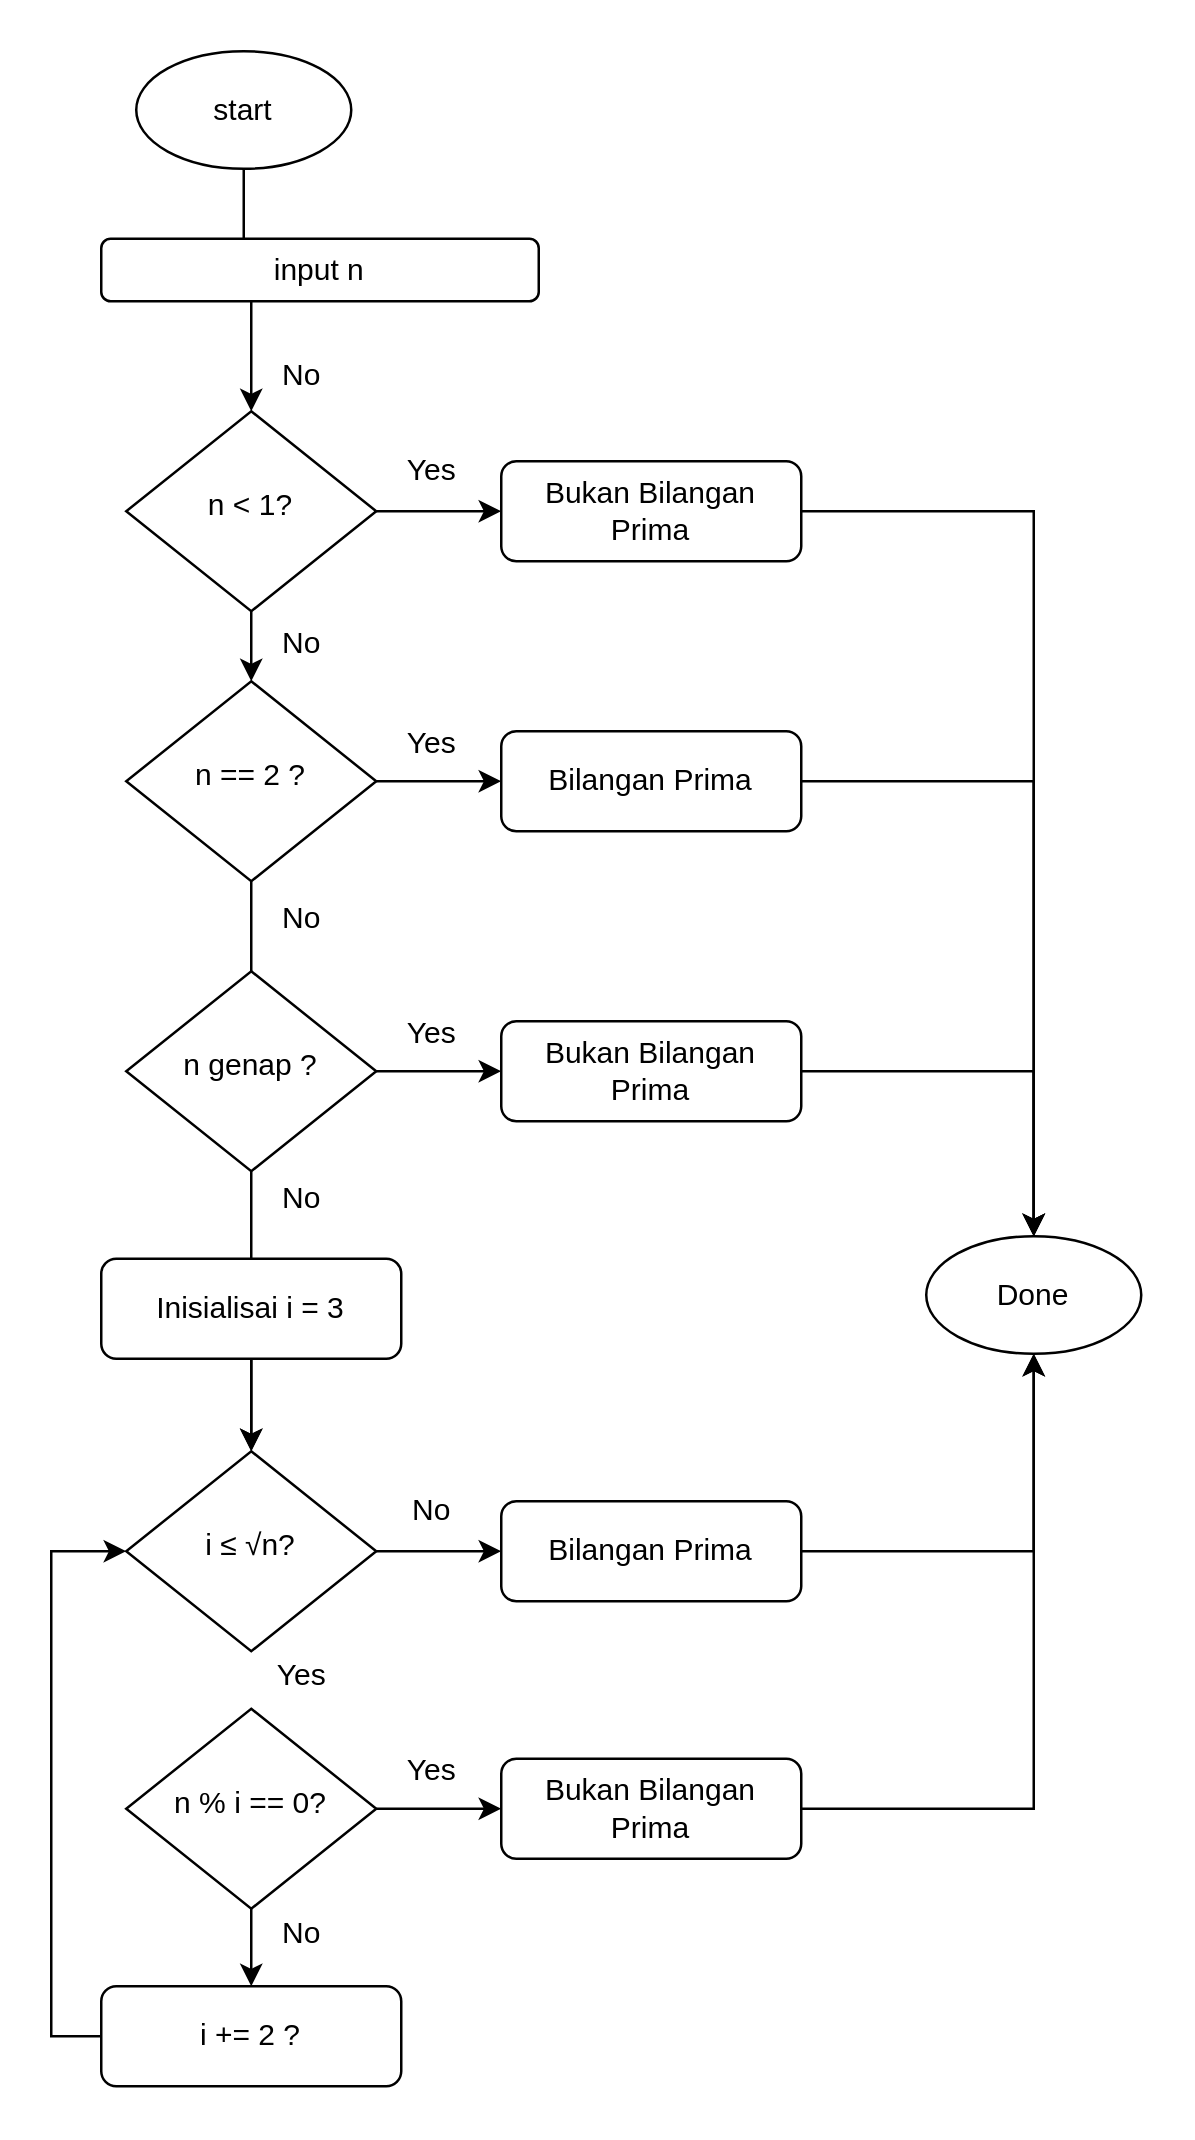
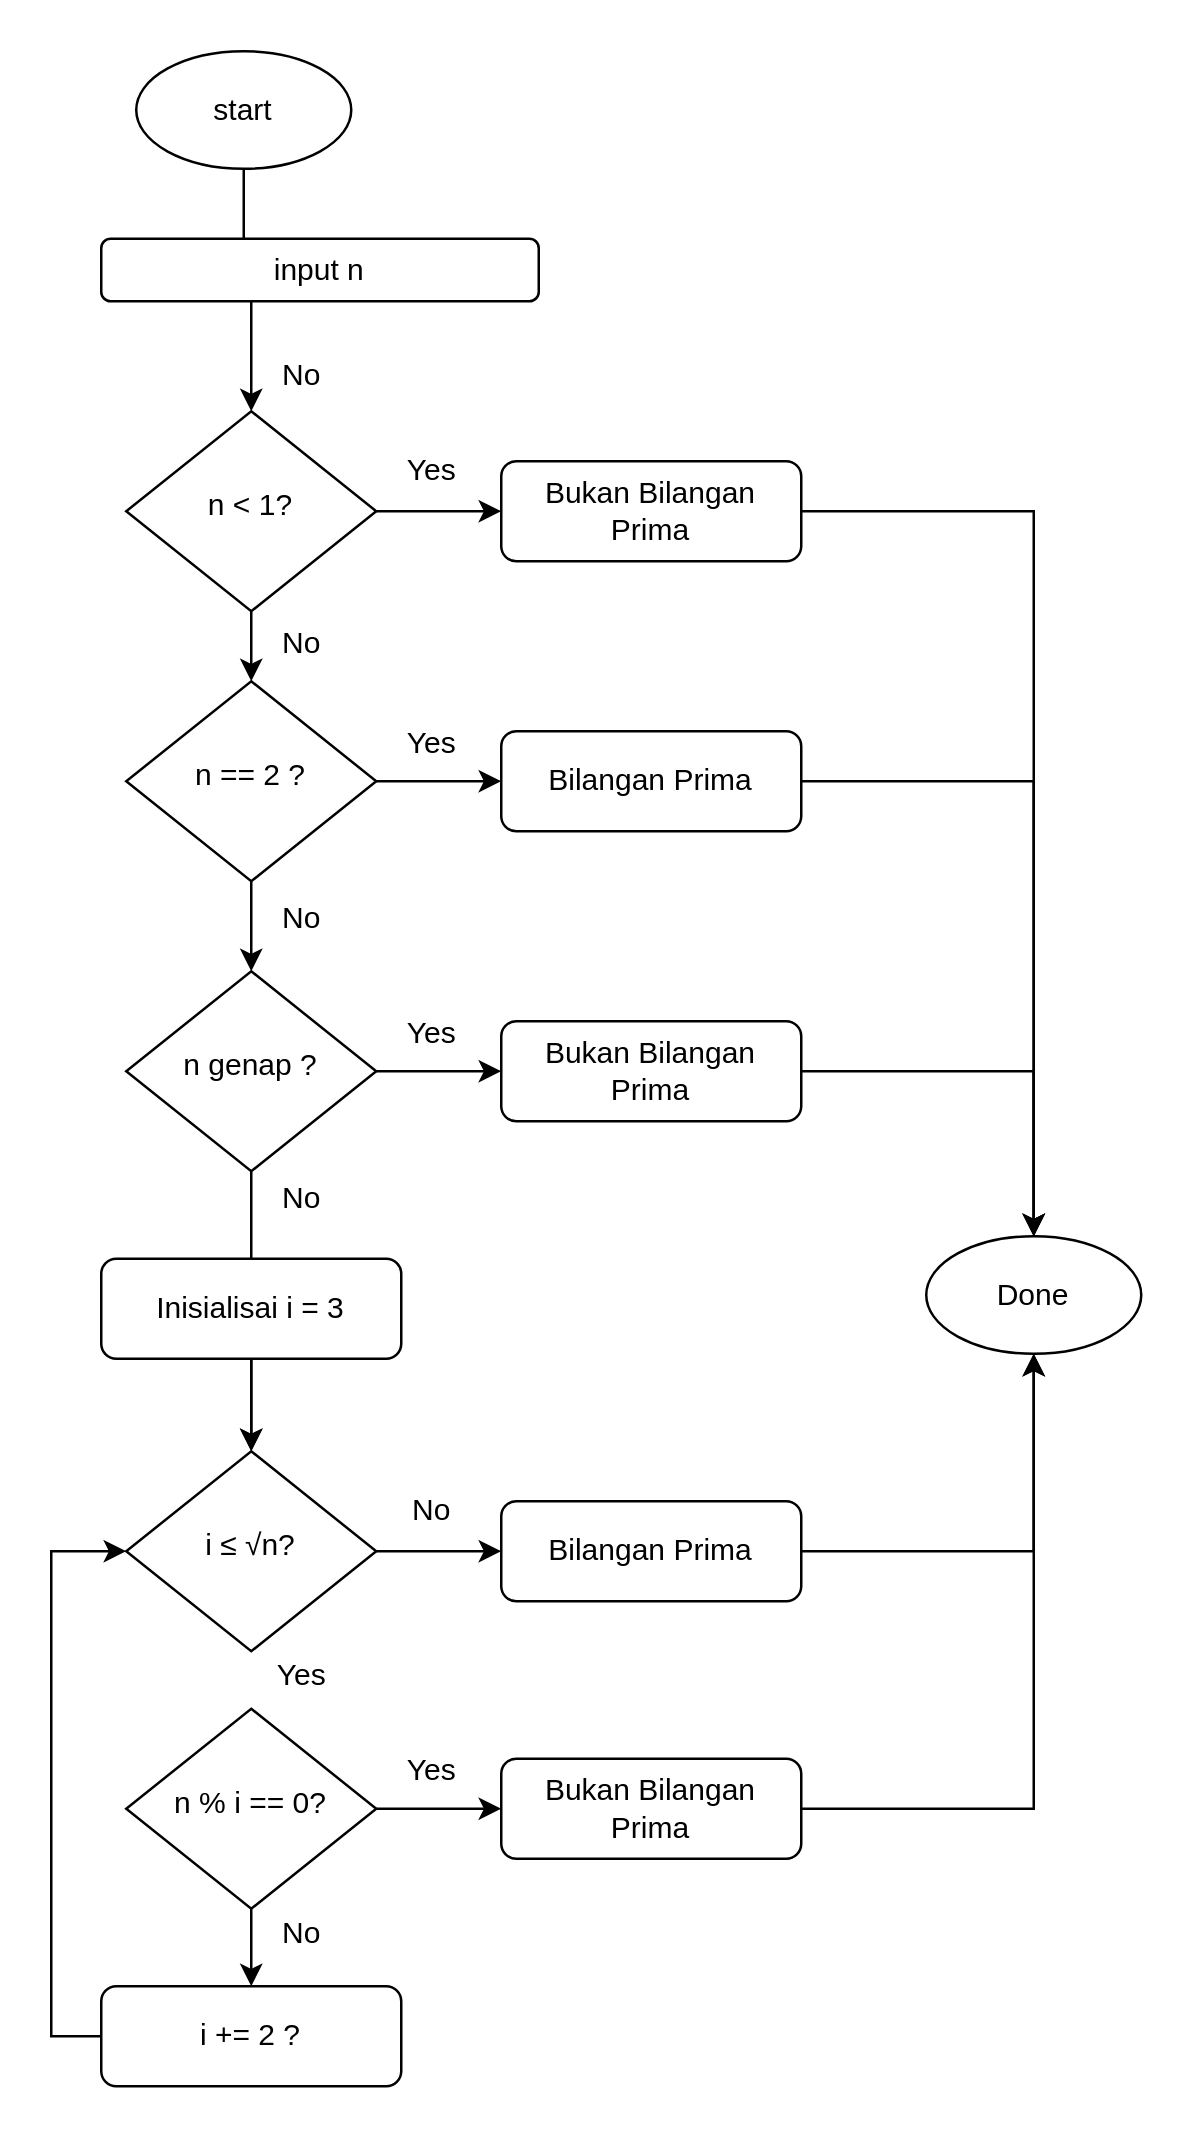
(251, 960) -> (251, 953)
